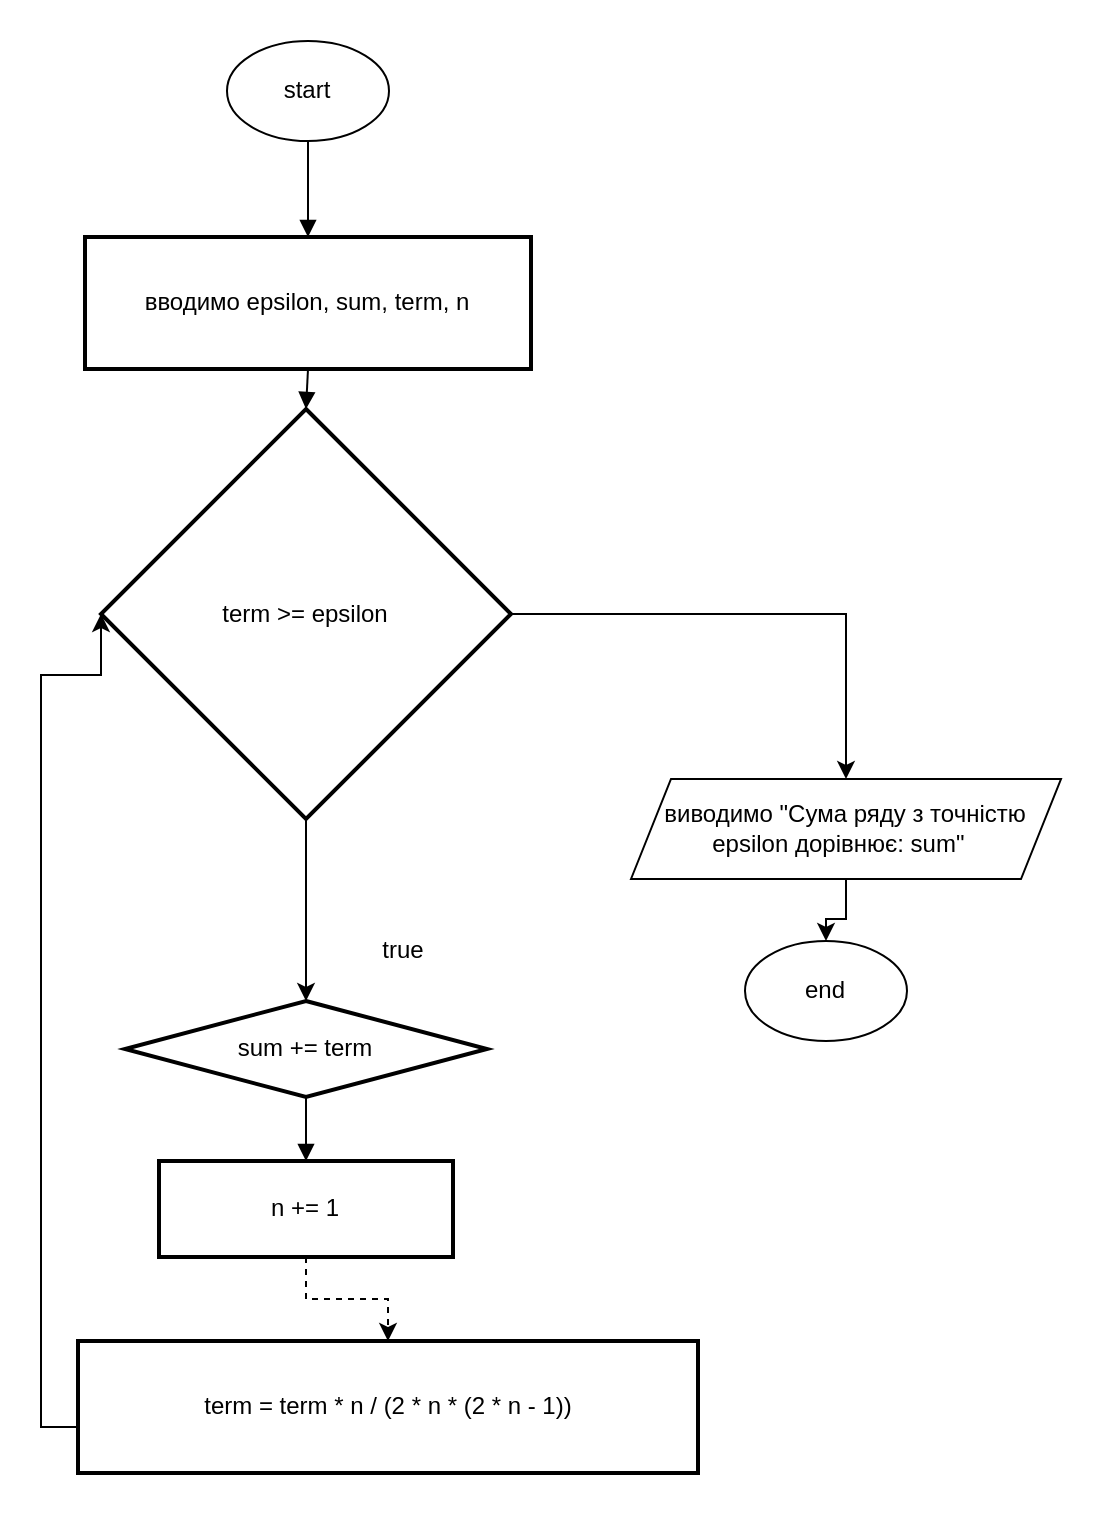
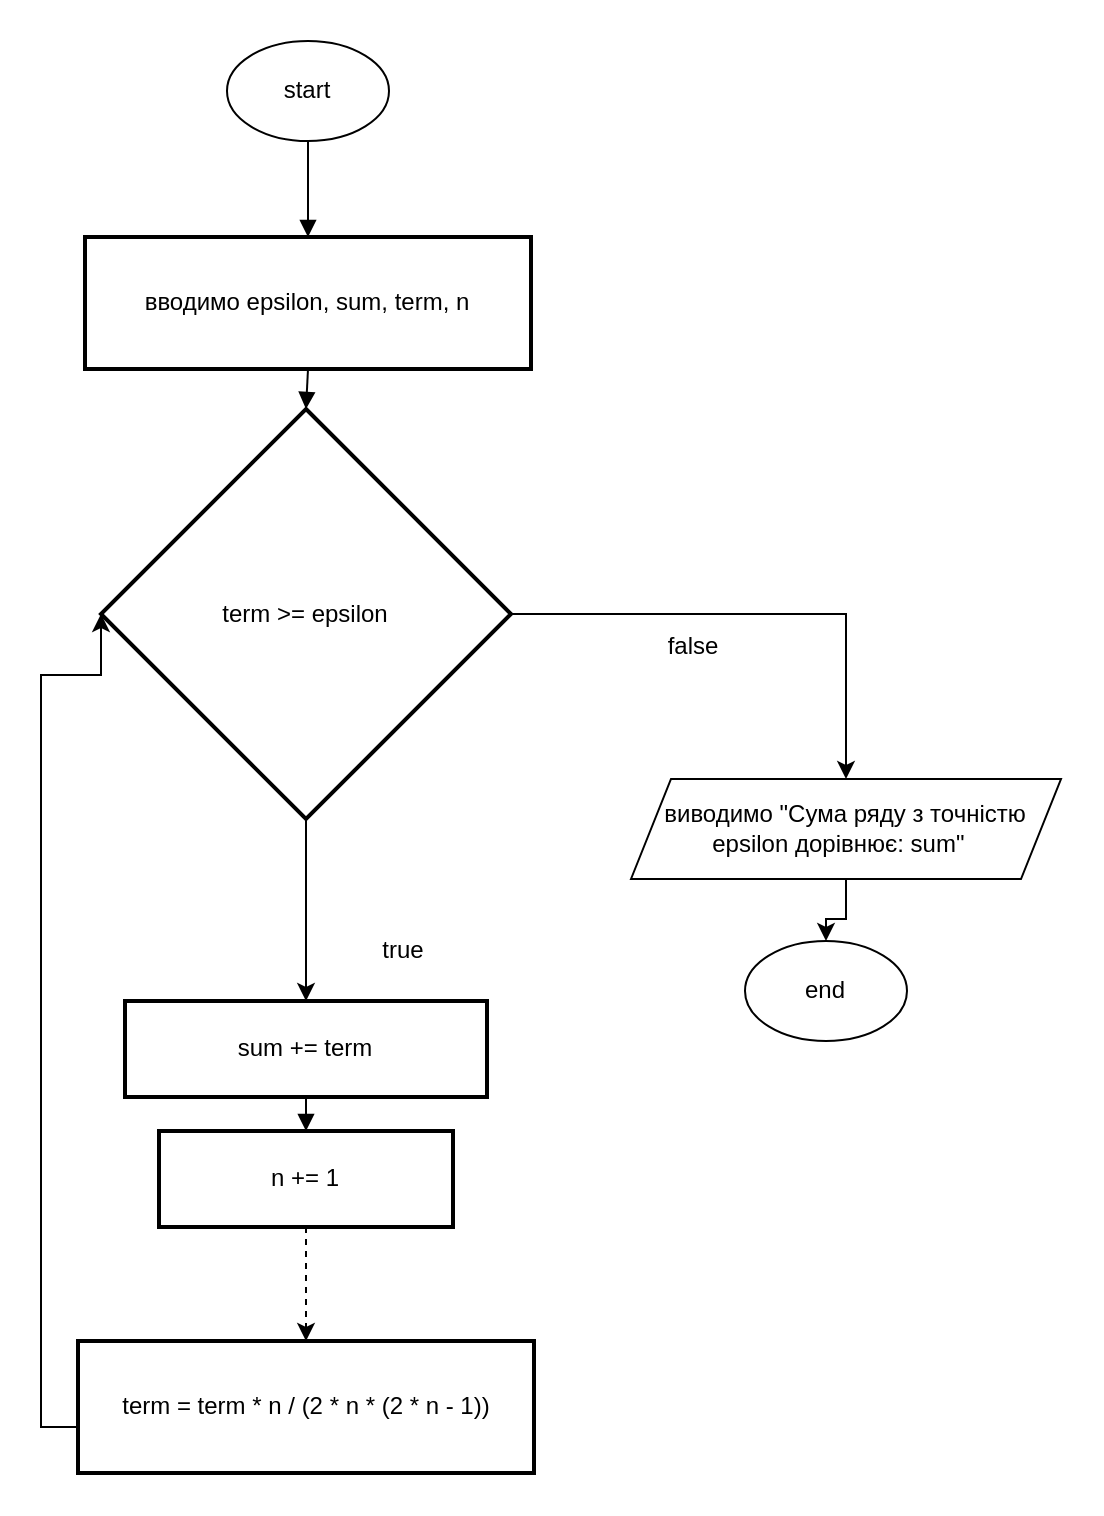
none -> (693, 647)
(306, 1049) -> (306, 1049)
(306, 1209) -> (306, 1179)
(388, 1407) -> (306, 1407)
